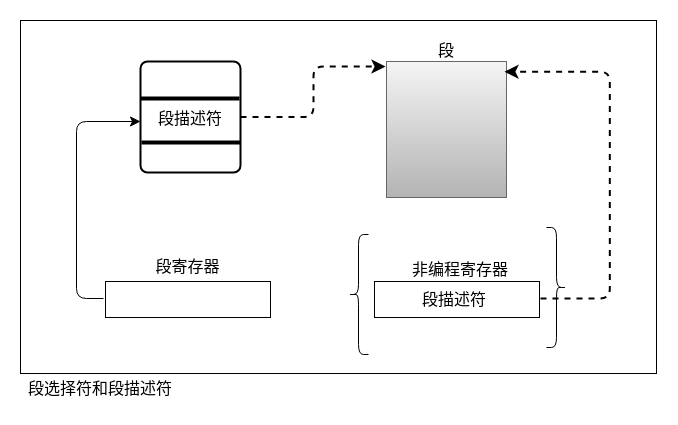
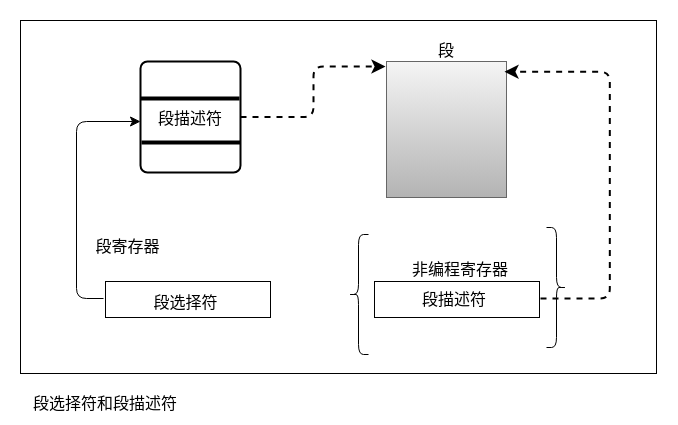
(188, 267) -> (128, 247)
none -> (186, 303)
(101, 389) -> (106, 404)
